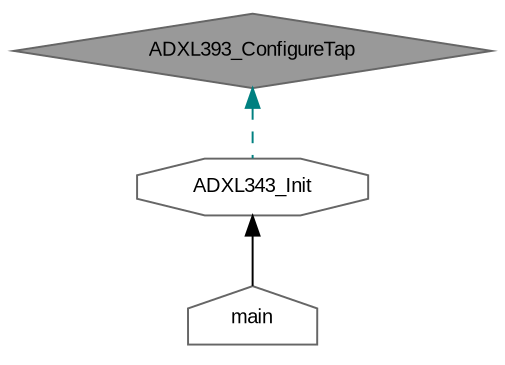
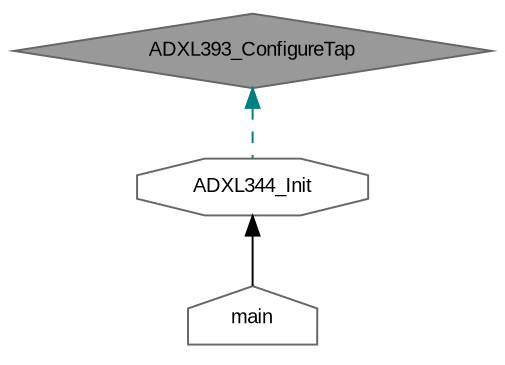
(253, 187) -> (253, 187)
